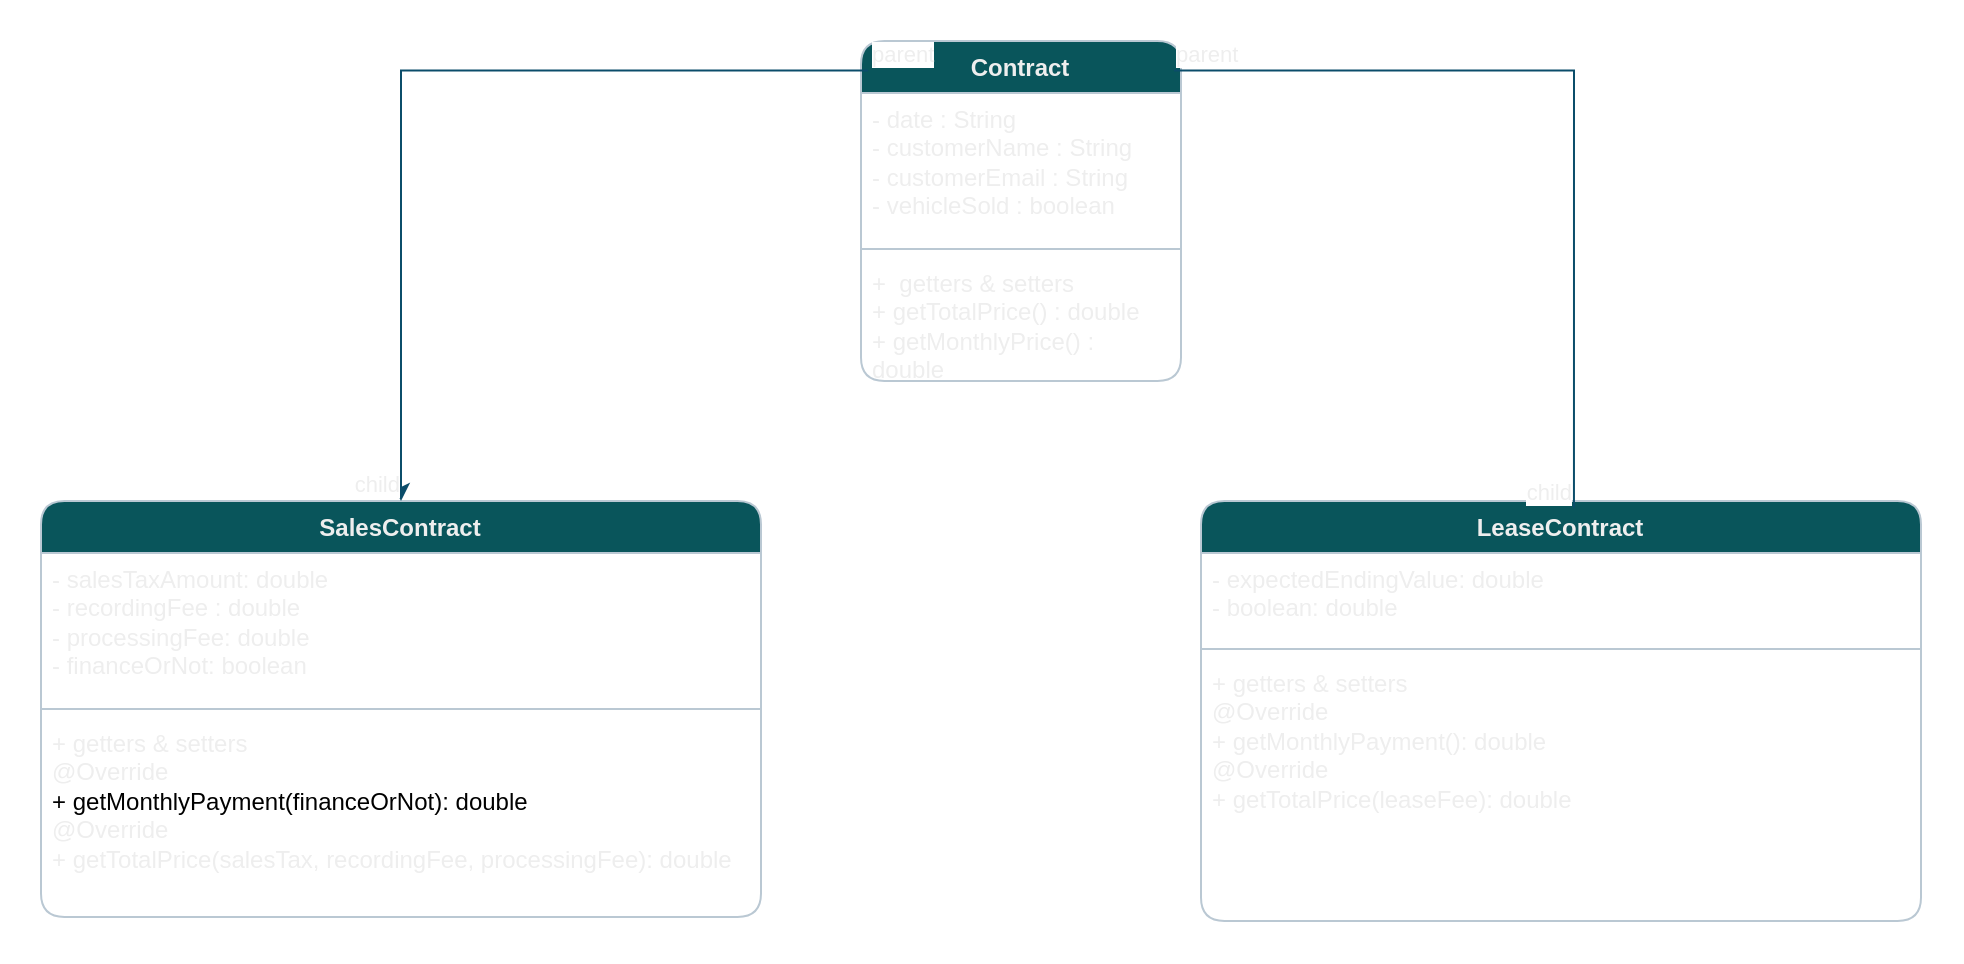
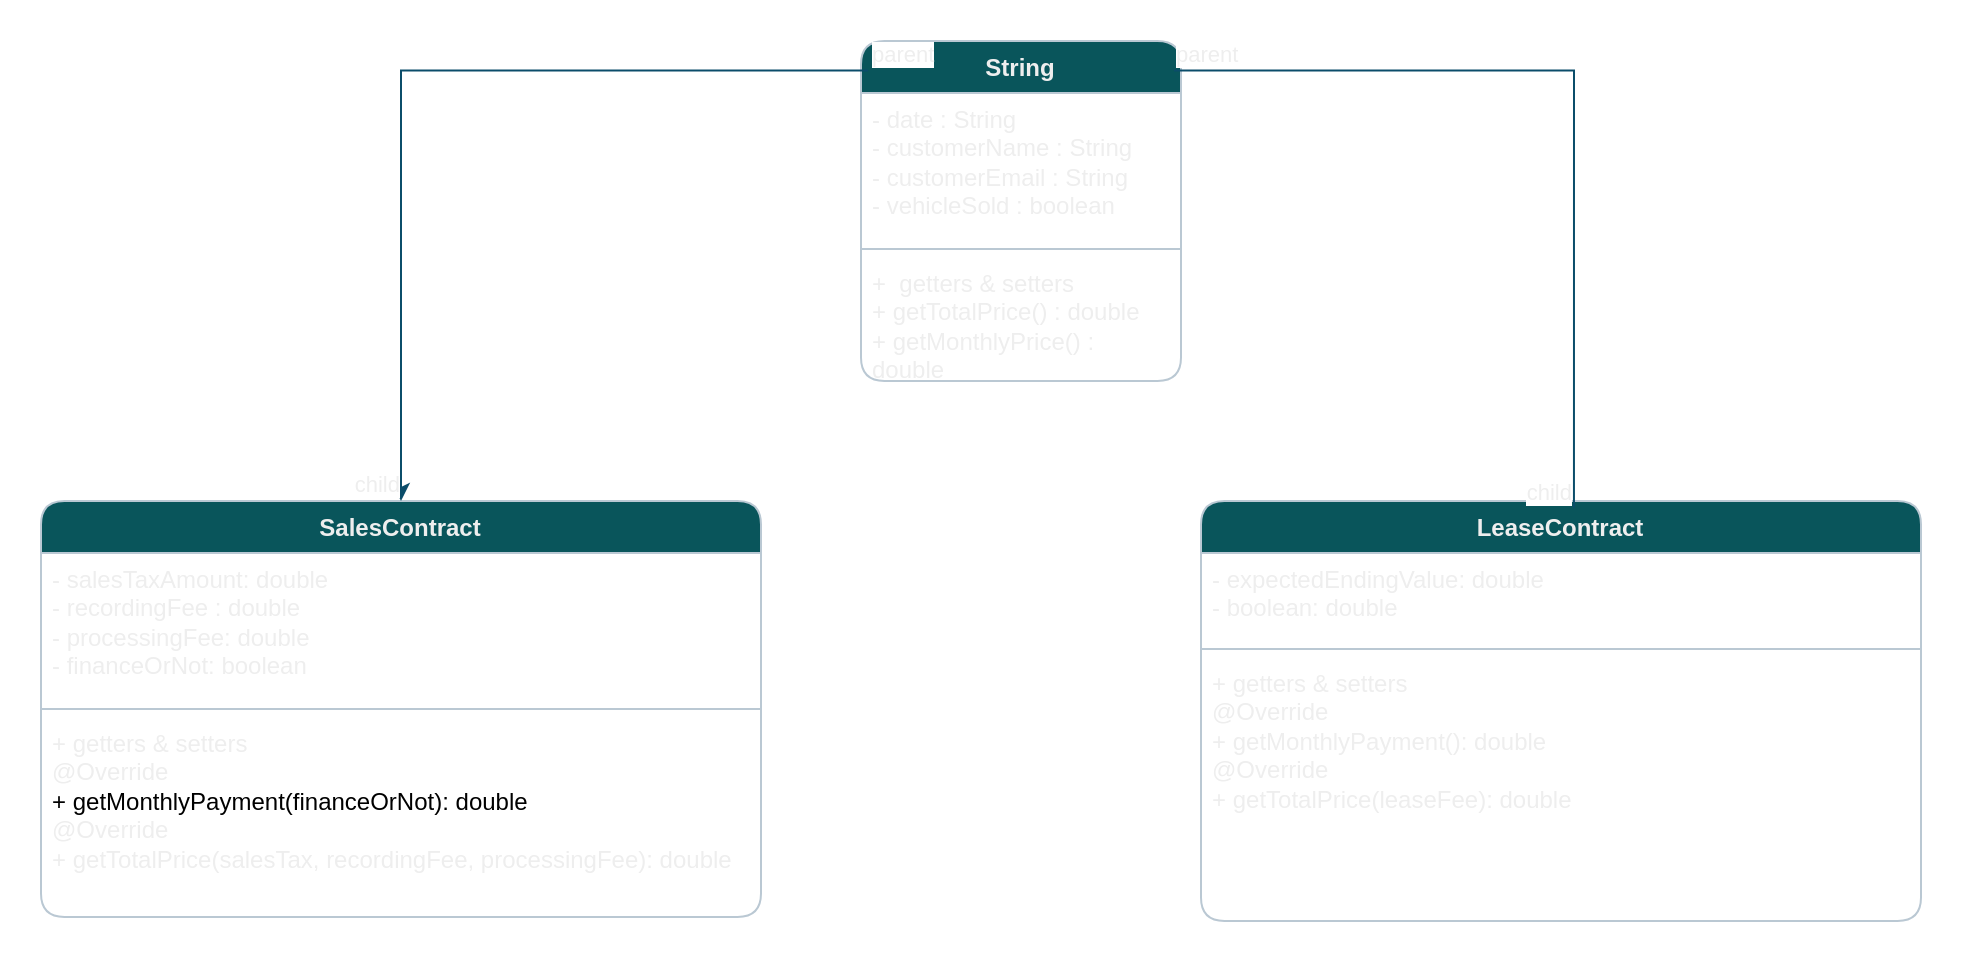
(1021, 69) -> (1021, 69)
